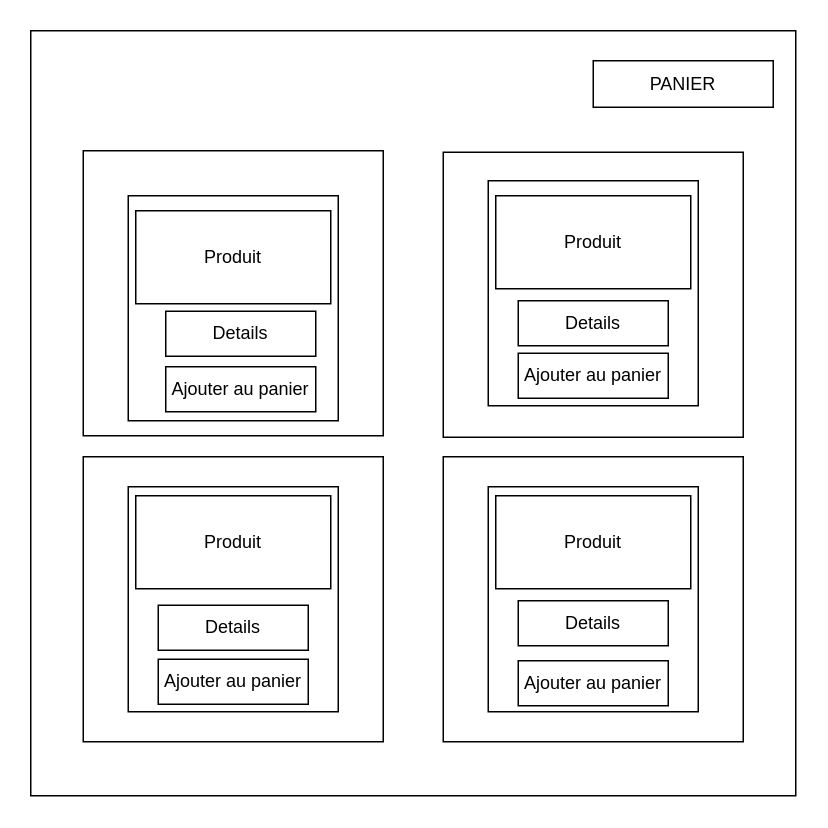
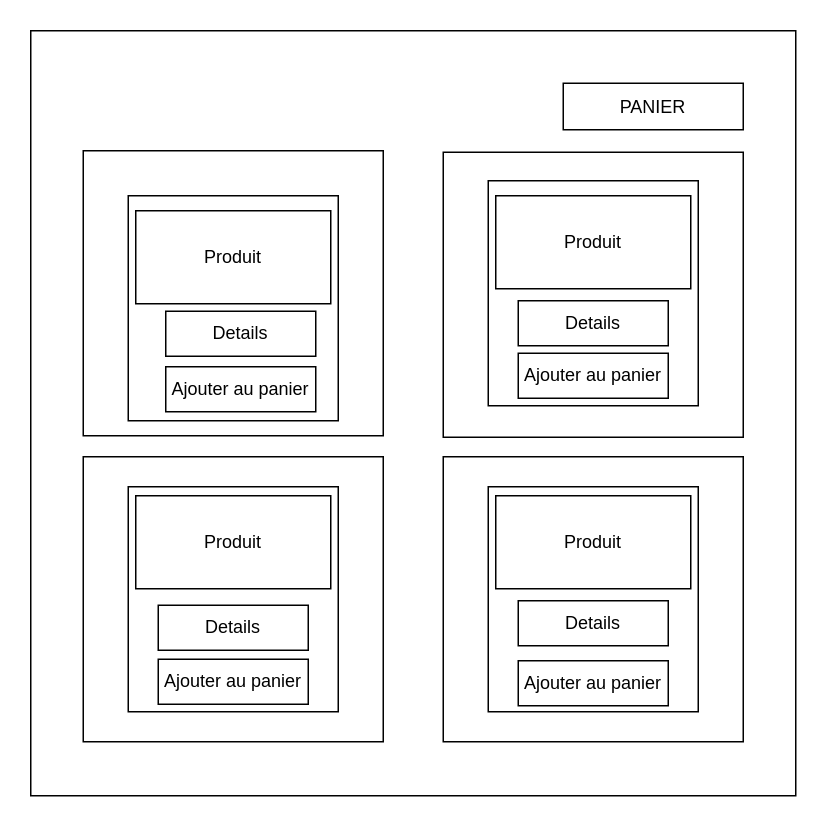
(683, 84) -> (653, 107)
